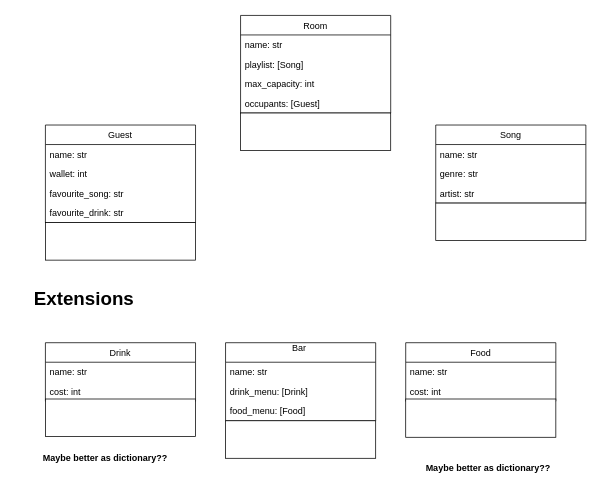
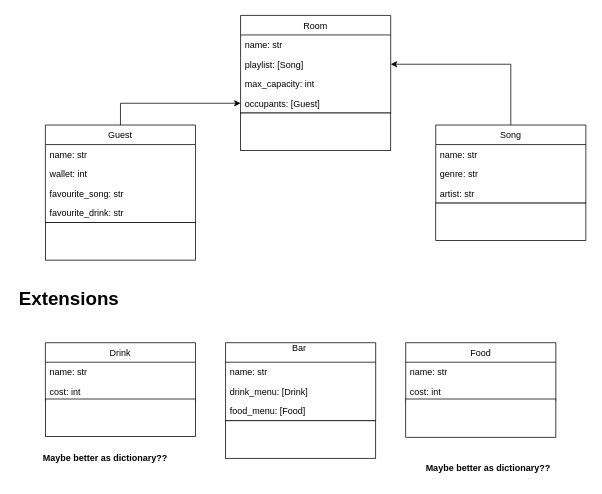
none -> (481, 64)
none -> (168, 103)
(120, 297) -> (105, 297)
